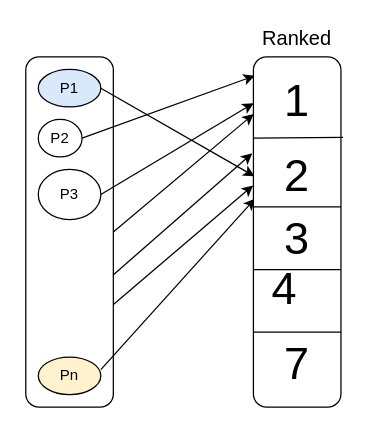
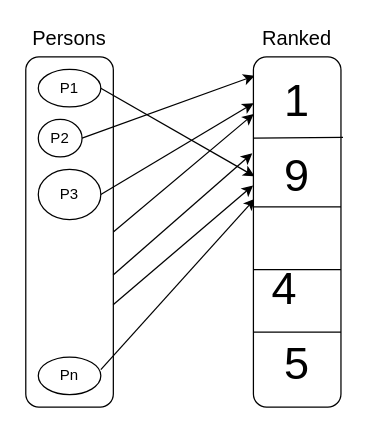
none -> (69, 38)
(69, 88) -> (69, 88)
(297, 176) -> (297, 176)
(297, 238) -> none
(297, 363) -> (297, 363)
(69, 376) -> (69, 376)
